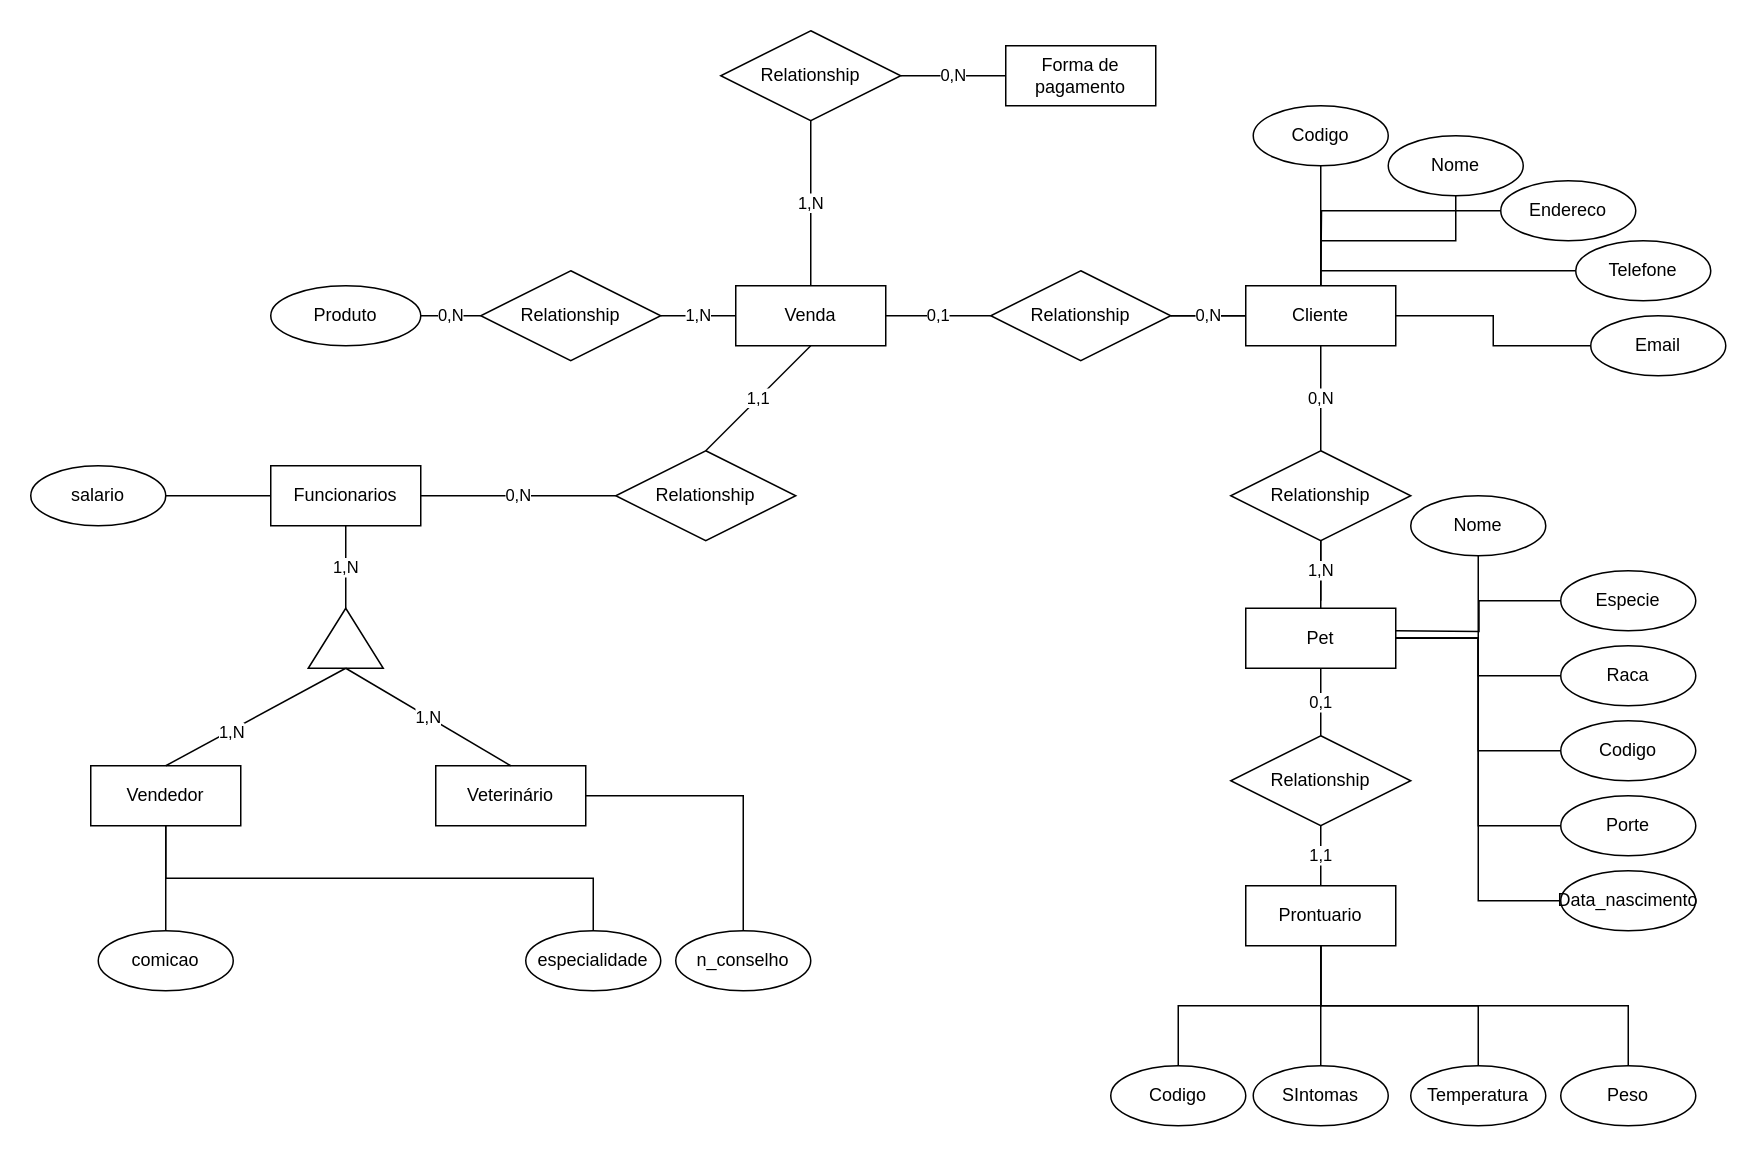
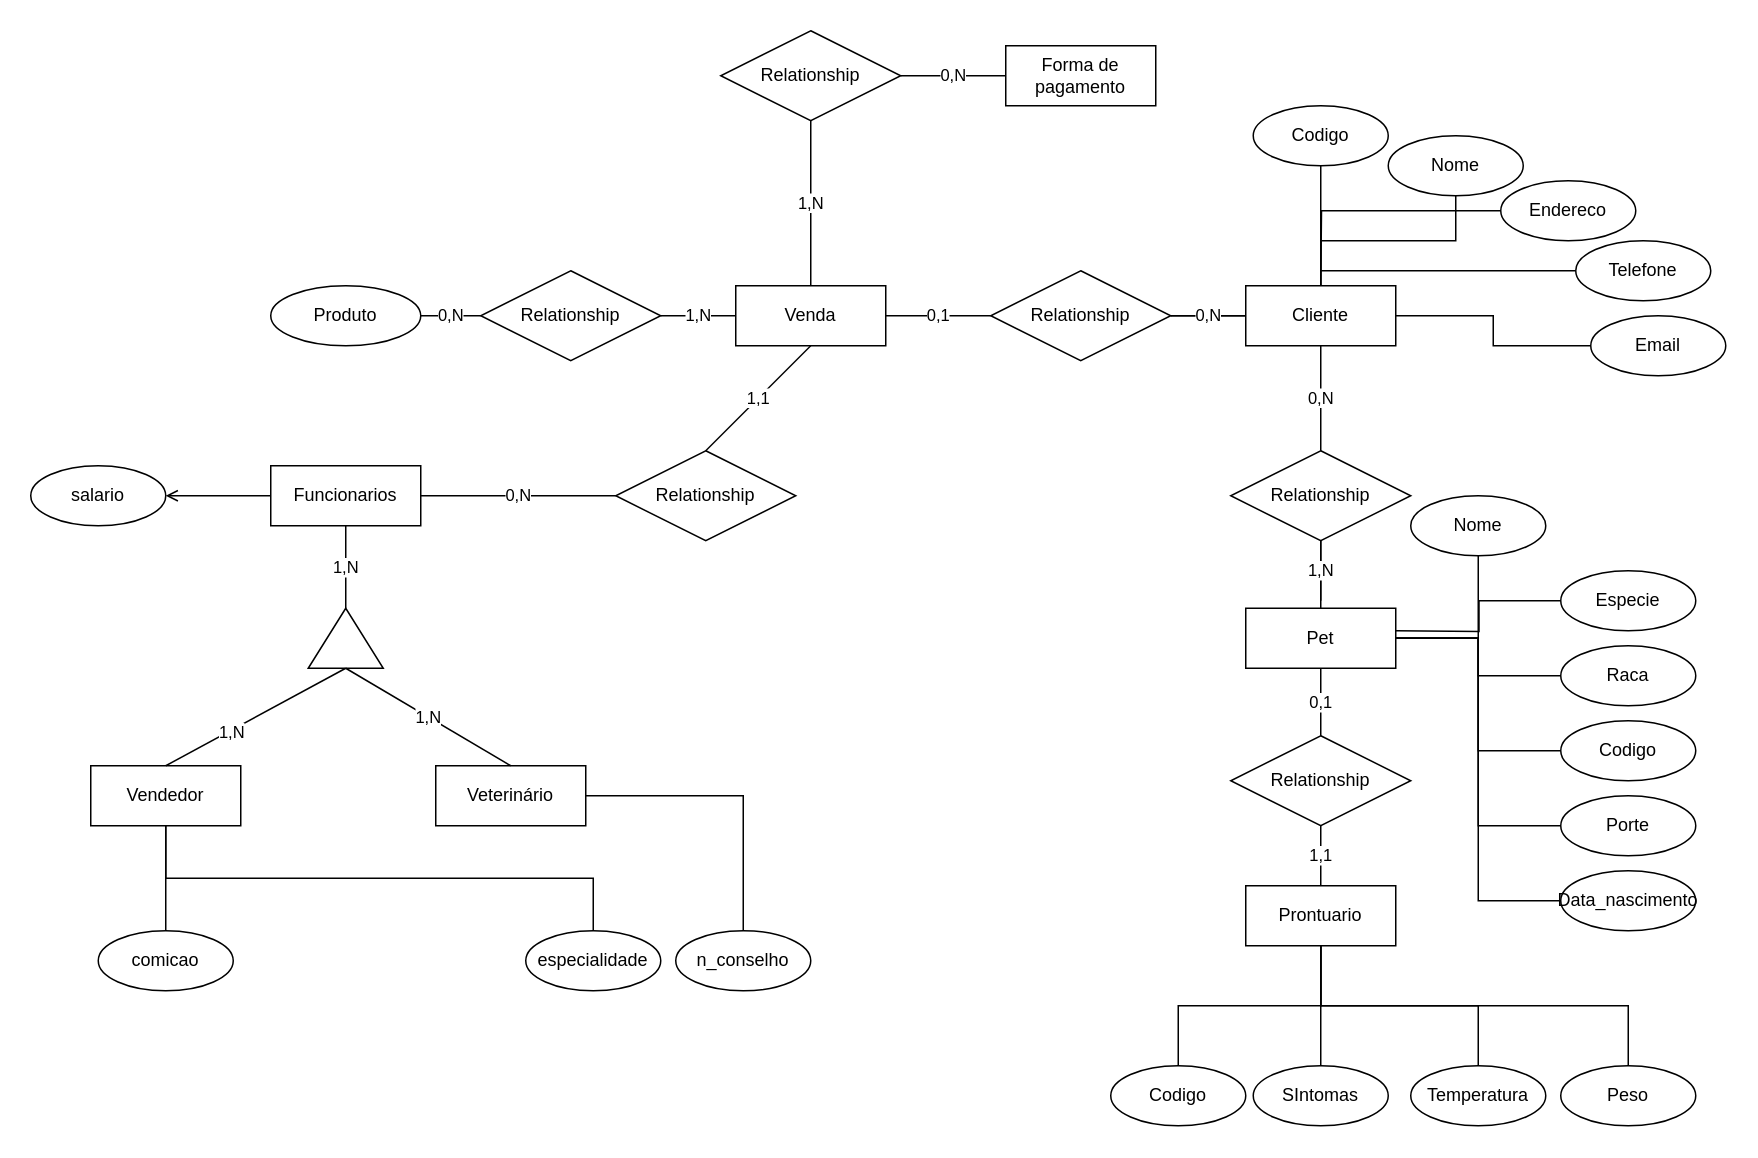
(171, 496) -> (173, 496)
